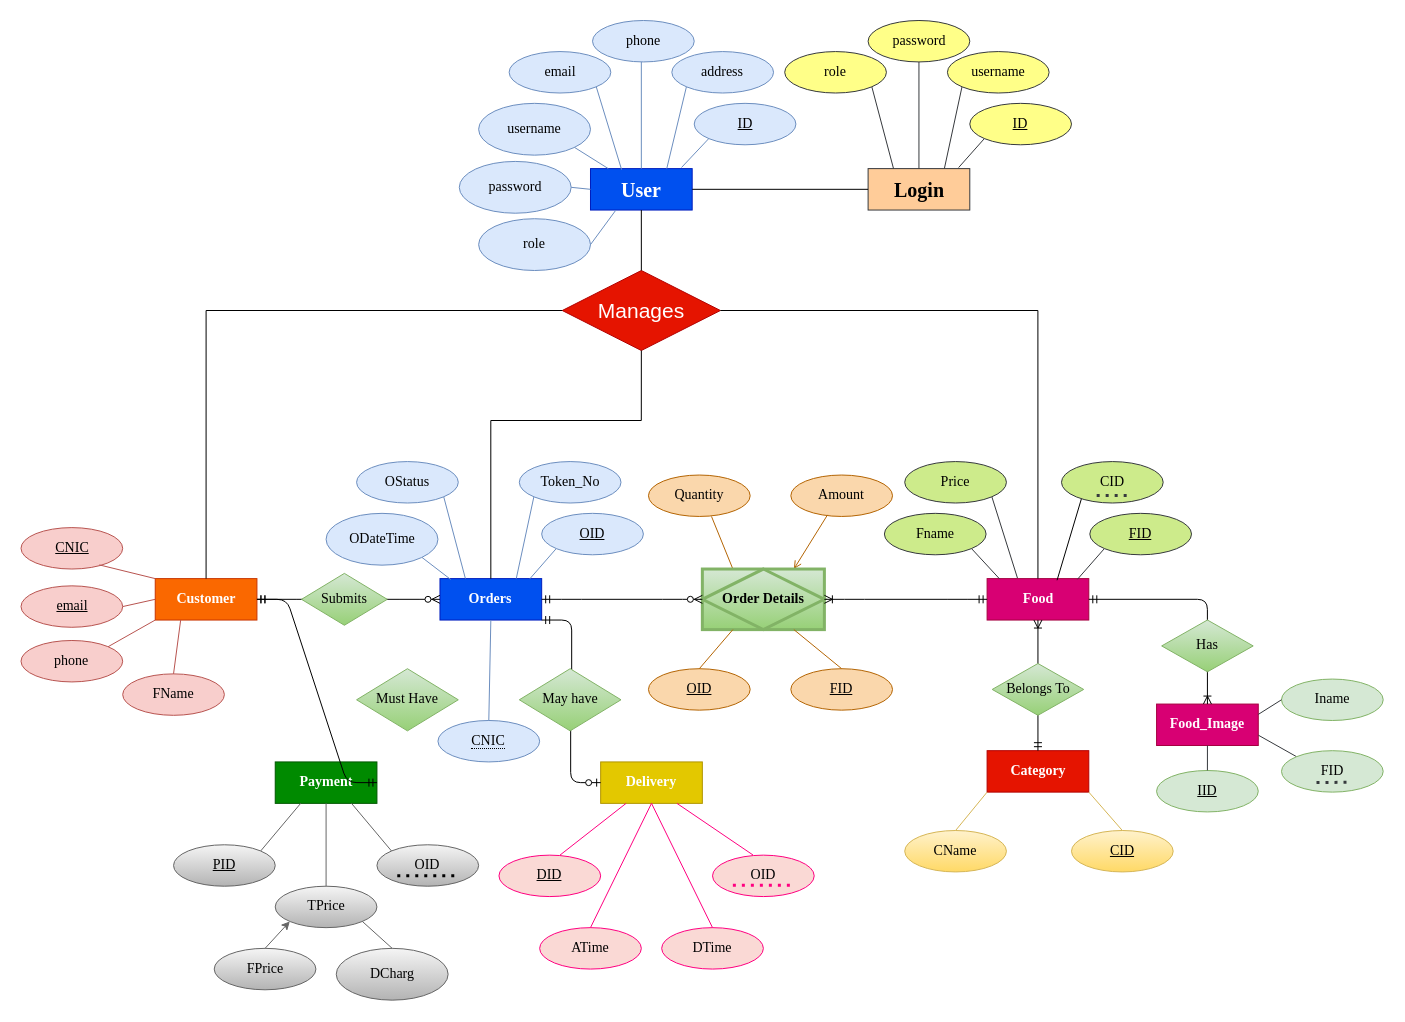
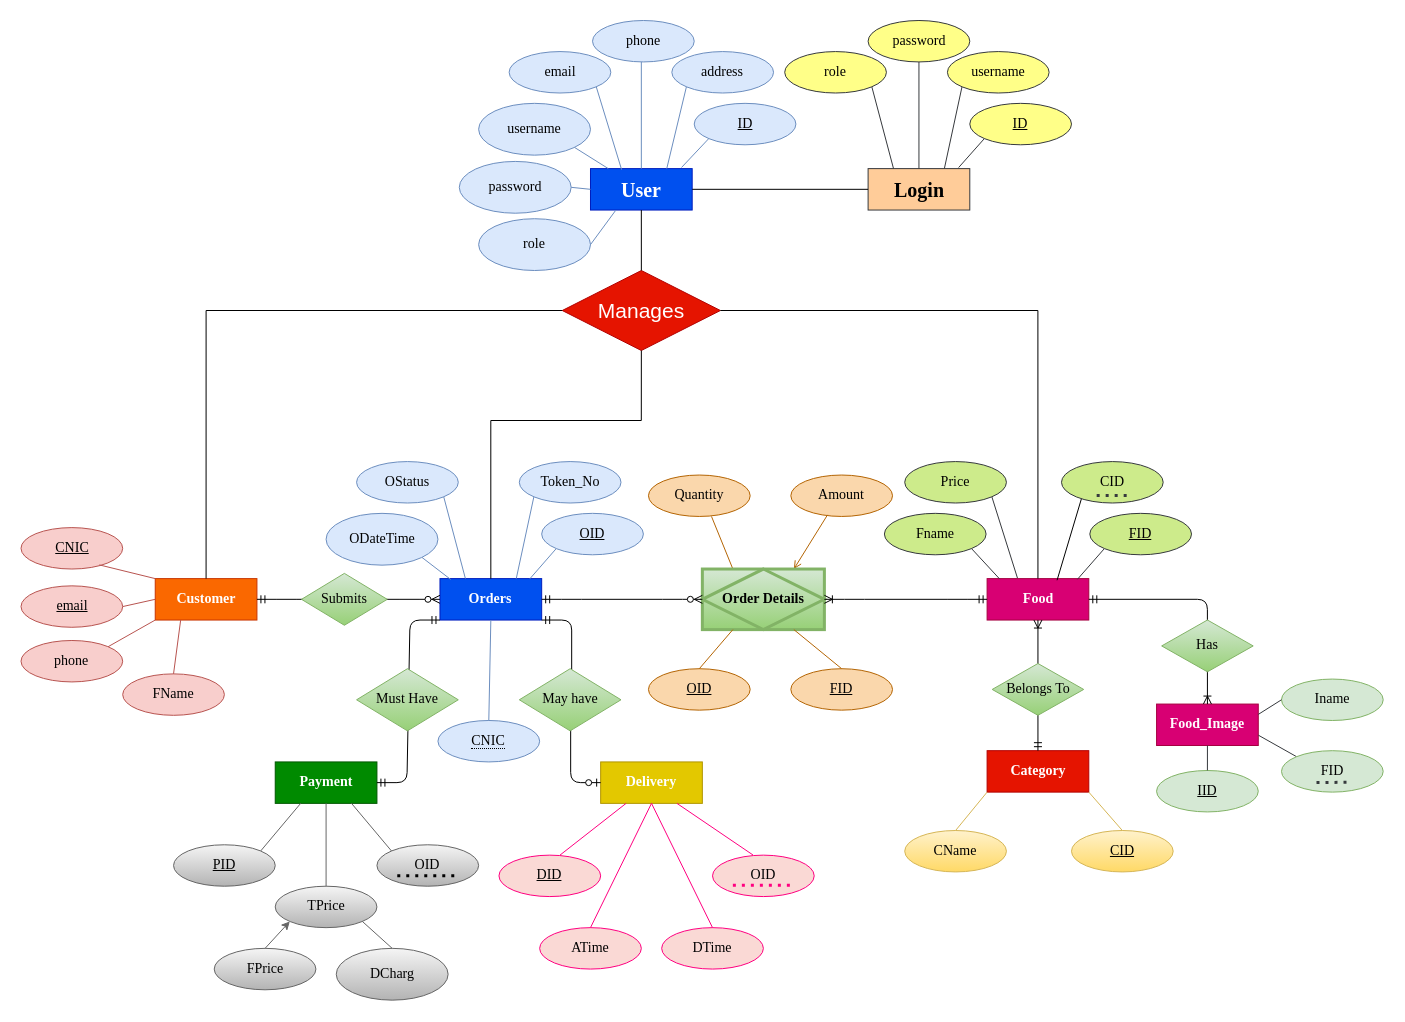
(314, 682) -> (407, 767)
